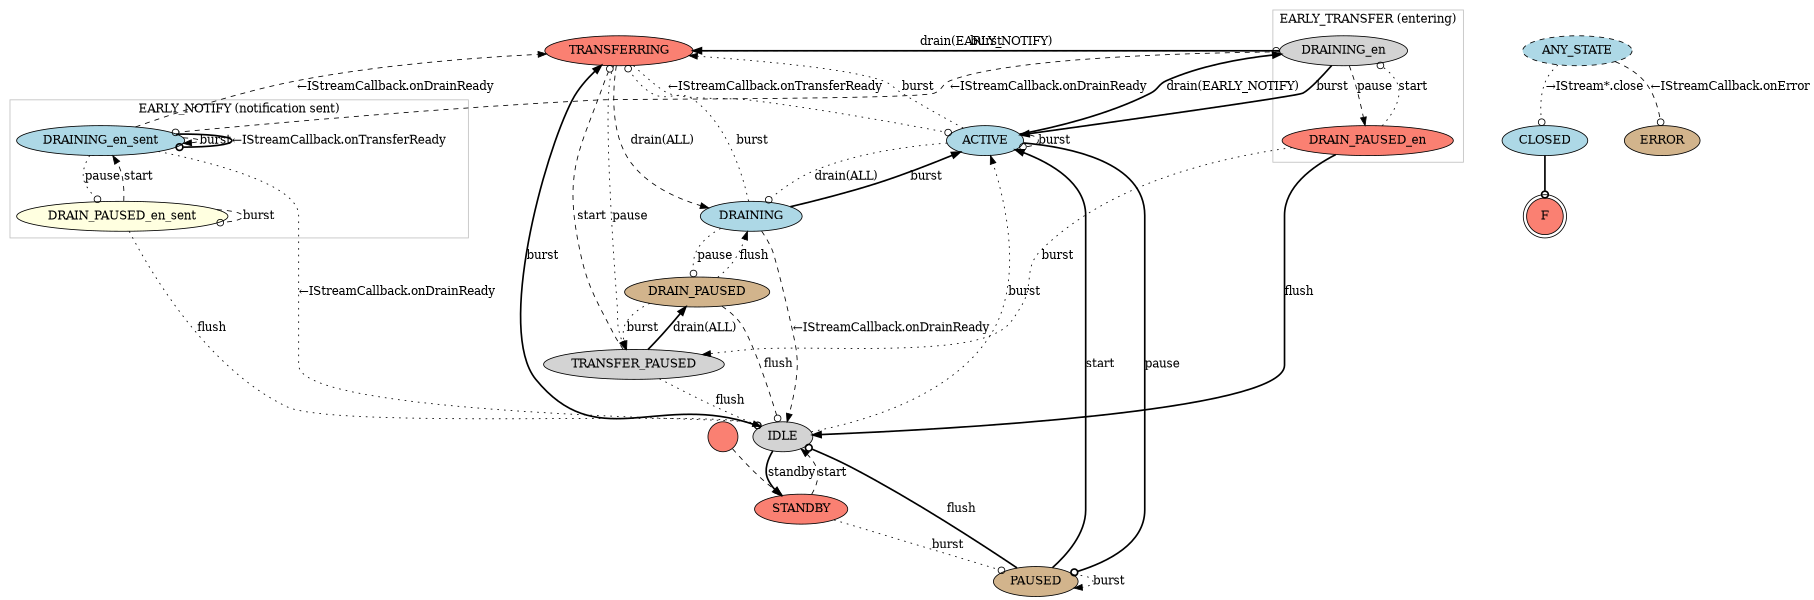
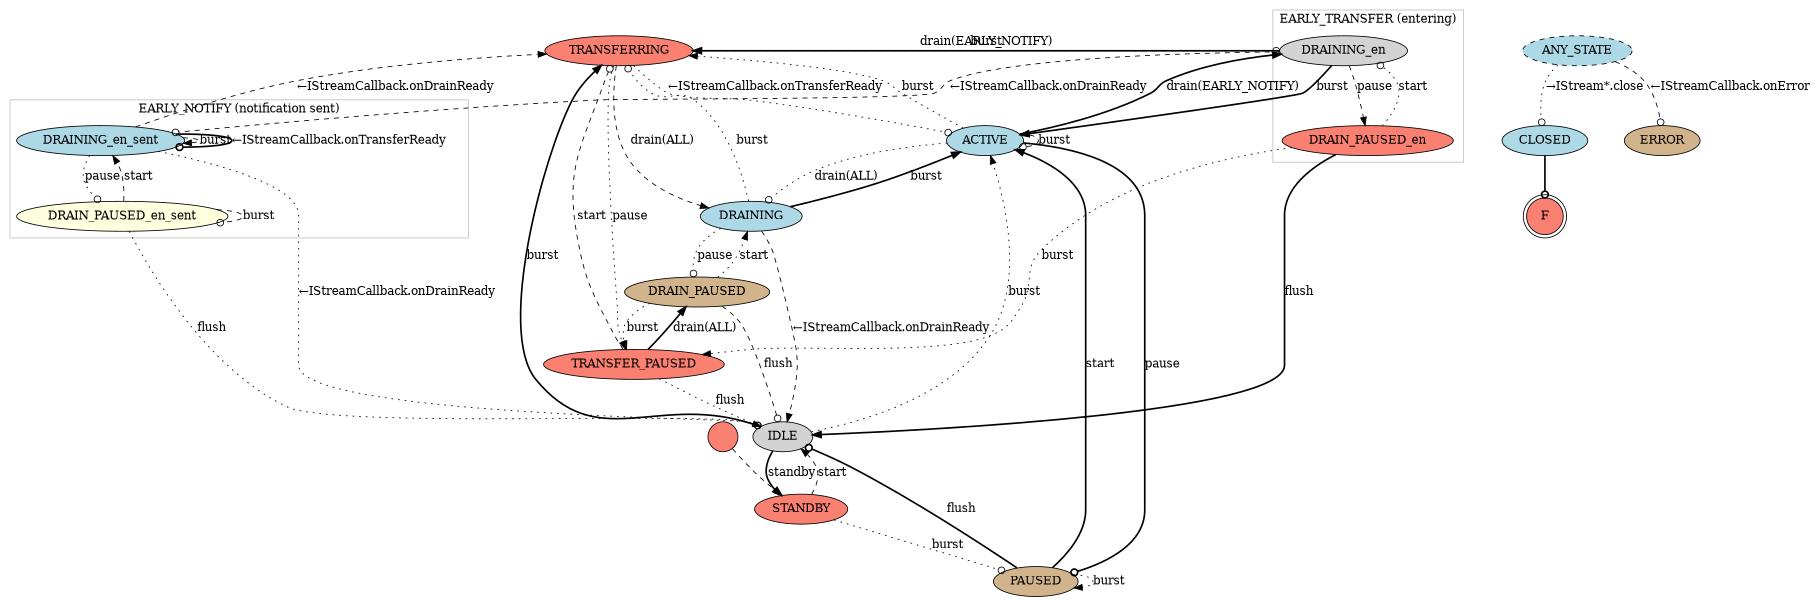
(754, 256) -> (754, 256)
(634, 364) -> (634, 364)
